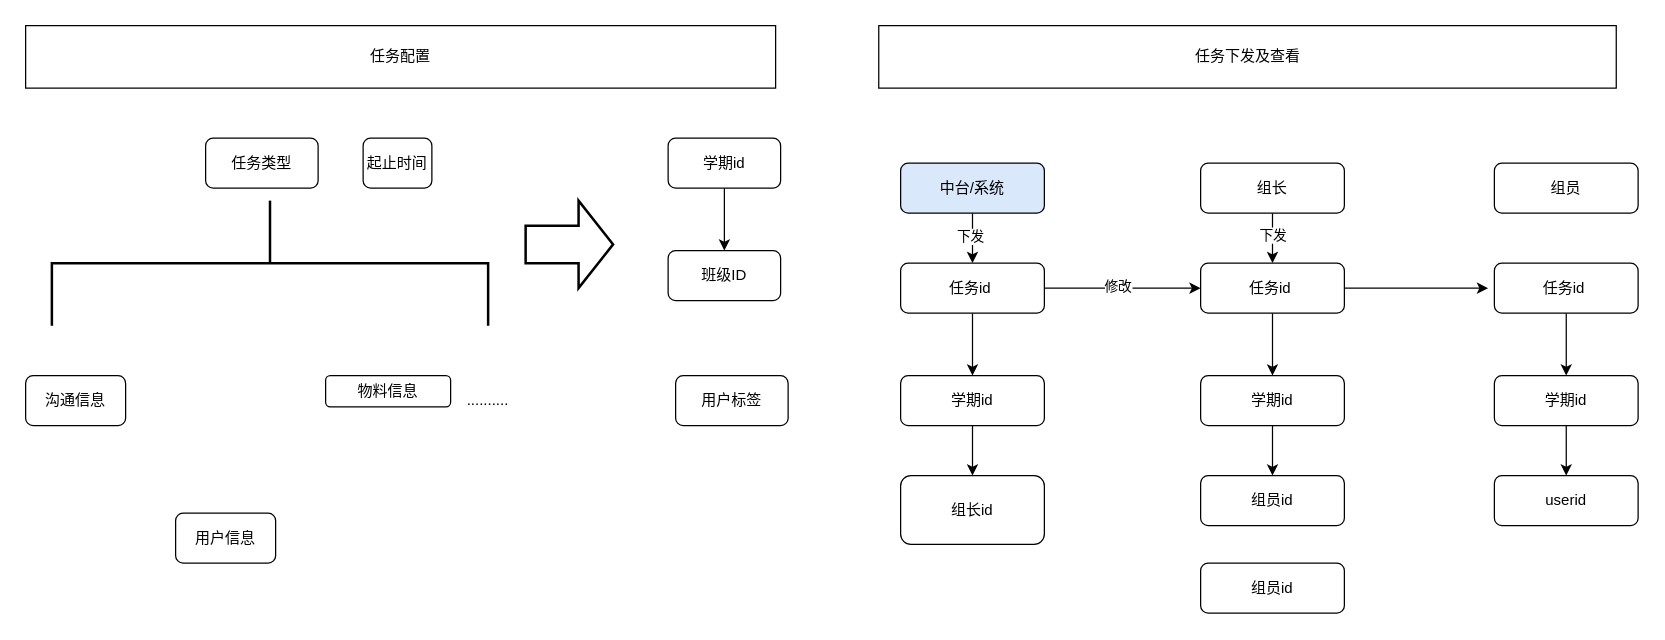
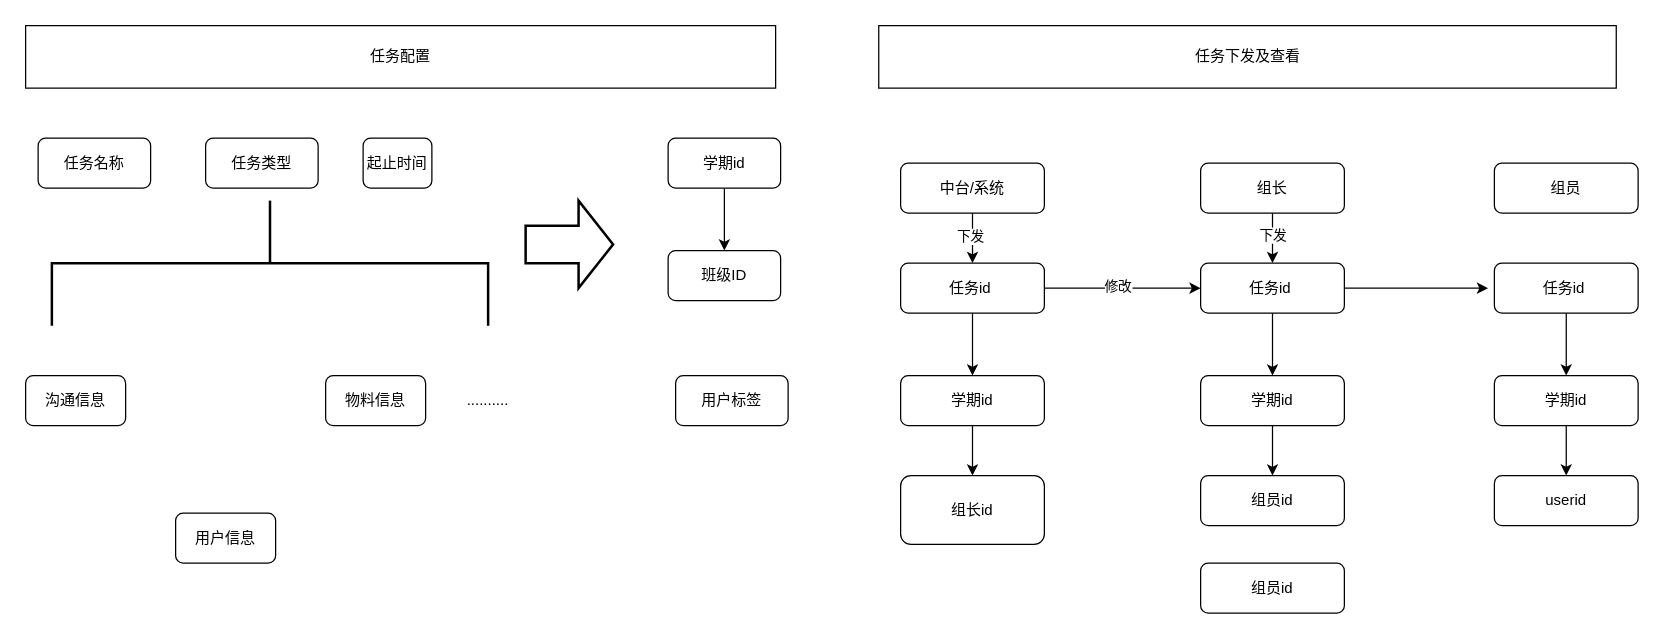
none -> (94, 163)
(973, 188) -> (973, 188)
(388, 391) -> (376, 401)
